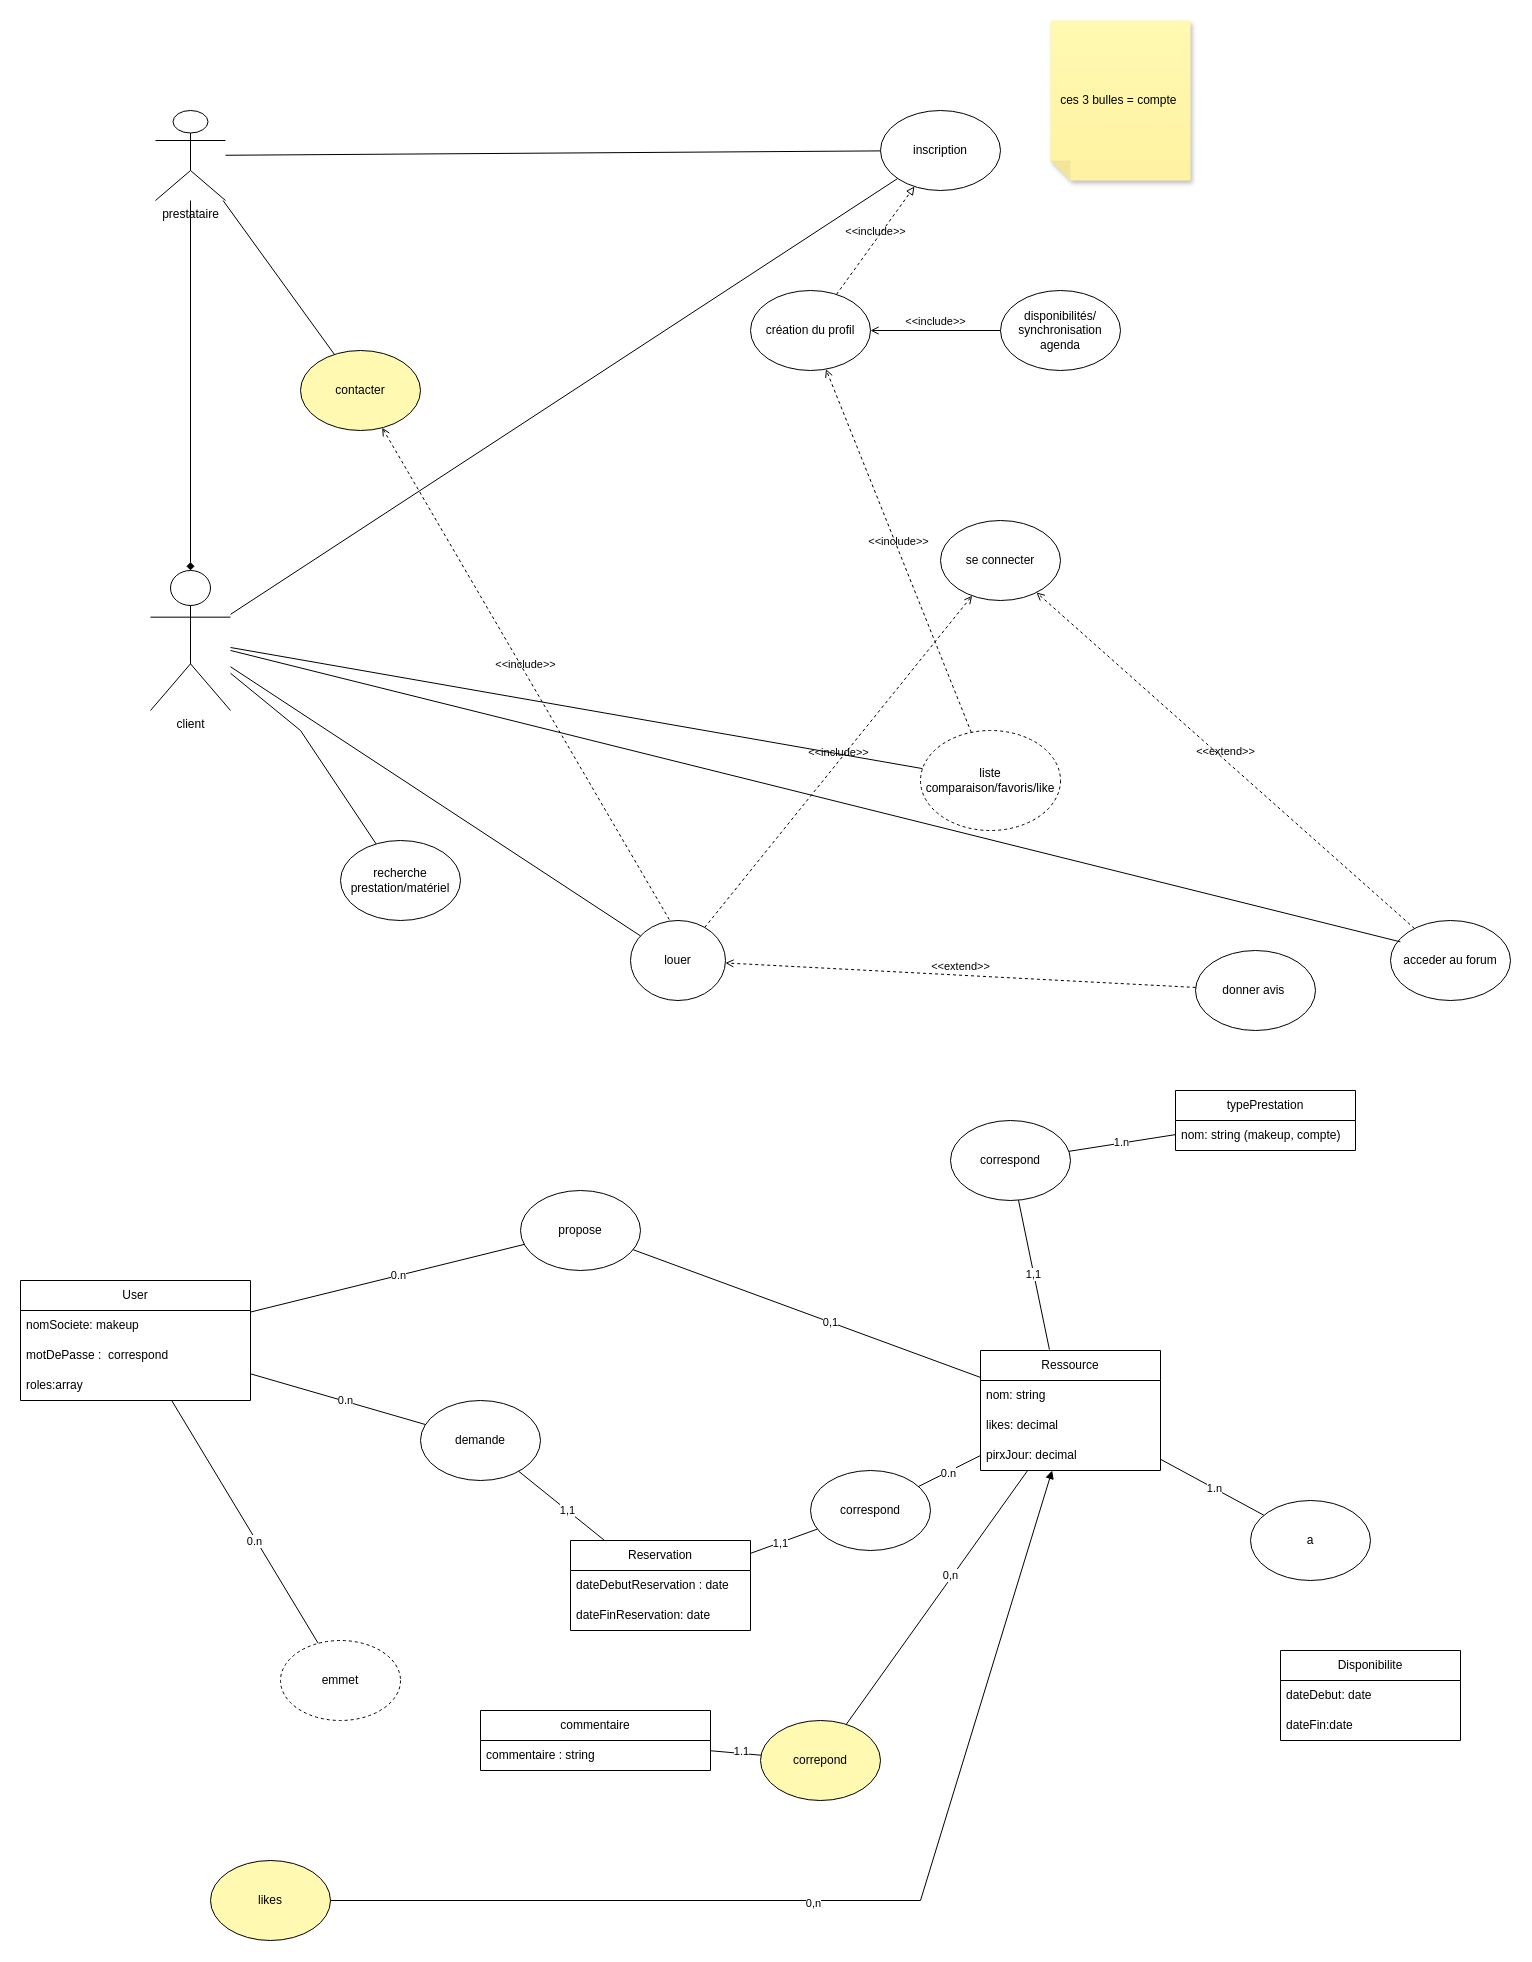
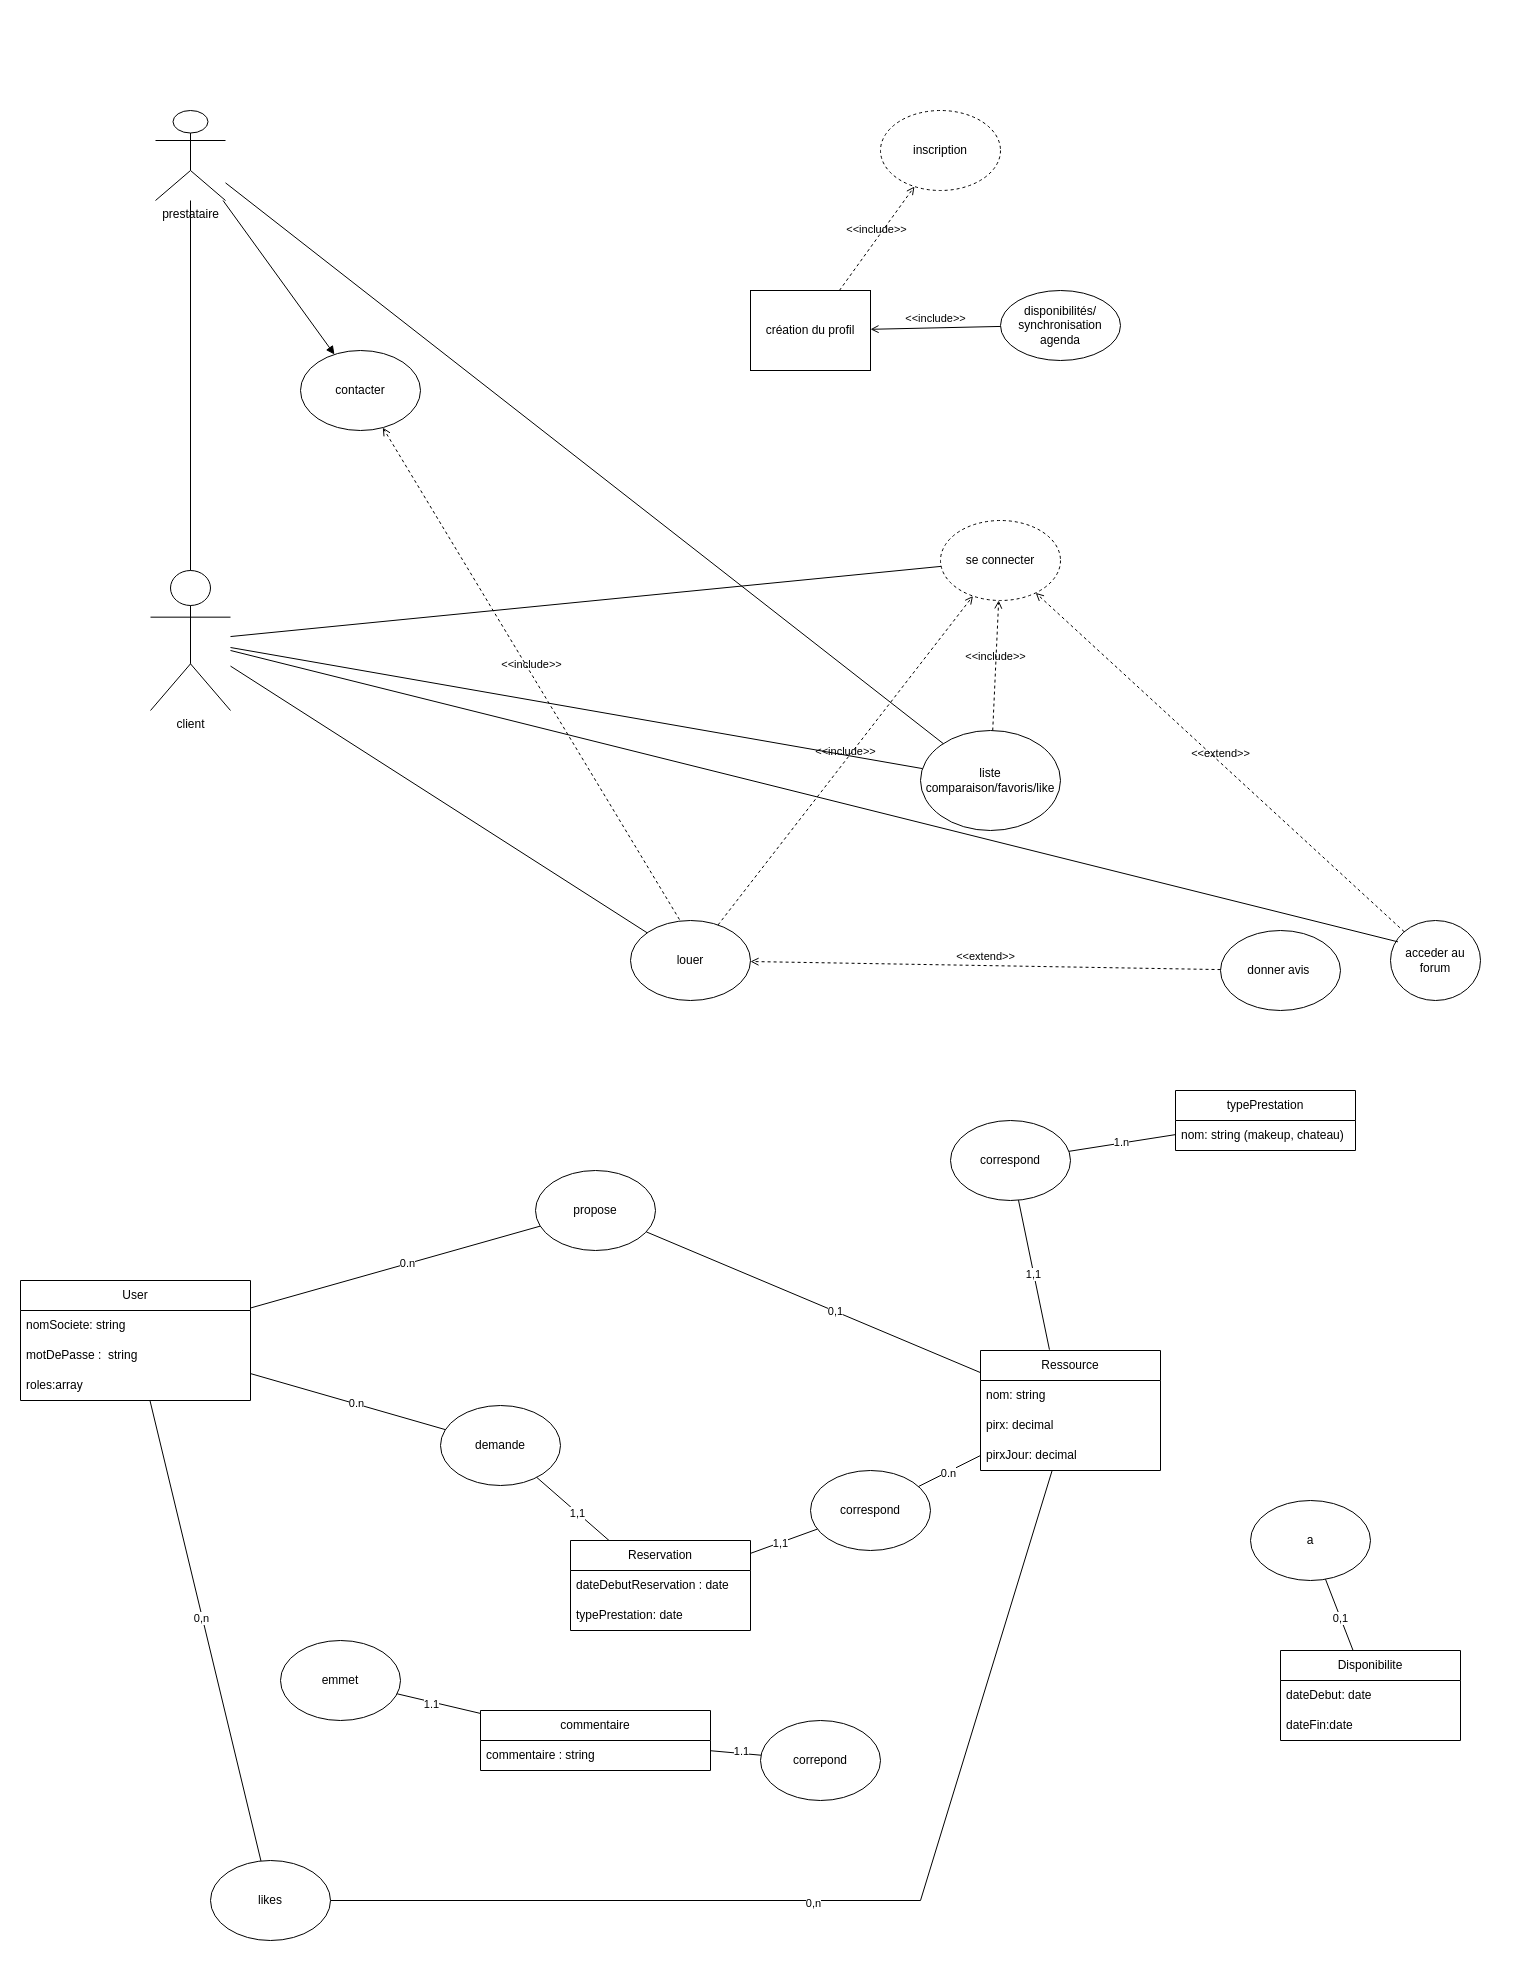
(1121, 101) -> none
(941, 151) -> (941, 151)
(553, 153) -> (555, 440)
(873, 243) -> (876, 239)
(811, 331) -> (811, 331)
(1061, 331) -> (1061, 326)
(330, 349) -> (329, 346)
(361, 391) -> (361, 391)
(564, 396) -> (718, 588)
(880, 505) -> (996, 667)
(1001, 561) -> (1001, 561)
(191, 562) -> (191, 566)
(313, 750) -> none
(991, 781) -> (991, 781)
(401, 881) -> none
(678, 961) -> (691, 961)
(1451, 961) -> (1436, 961)
(1256, 991) -> (1281, 971)
(1266, 1136) -> (1267, 1136)
(581, 1231) -> (596, 1211)
(82, 1326) -> (81, 1326)
(102, 1356) -> (87, 1356)
(1024, 1426) -> (1022, 1426)
(481, 1441) -> (501, 1446)
(1049, 1479) -> (1050, 1476)
(1211, 1487) -> none
(246, 1523) -> none
(936, 1598) -> none
none -> (1339, 1615)
(651, 1616) -> (639, 1616)
none -> (206, 1631)
(341, 1681) -> (341, 1681)
none -> (439, 1704)
(821, 1761) -> (821, 1761)
(271, 1901) -> (271, 1901)
